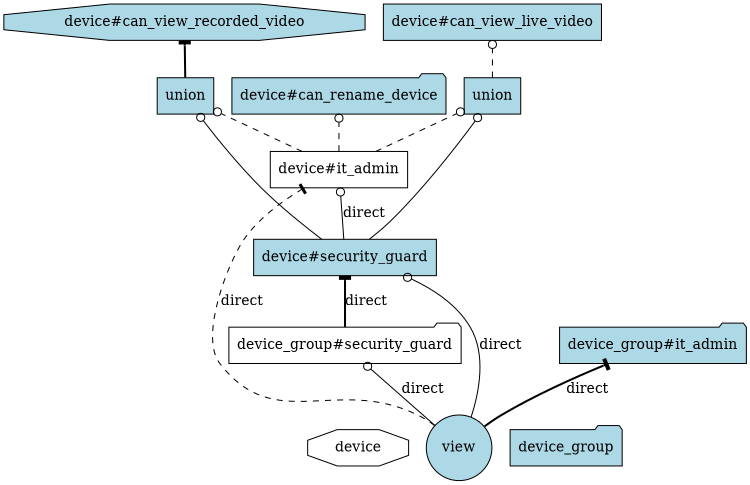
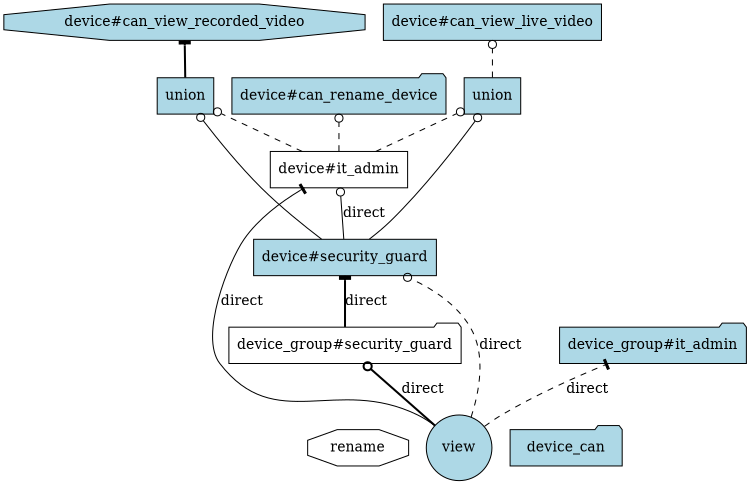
(474, 334) -> (474, 334)
(229, 373) -> (229, 373)
(542, 393) -> (542, 393)
(403, 397) -> (403, 397)
(358, 448) -> (358, 448)
(566, 448) -> (566, 448)
